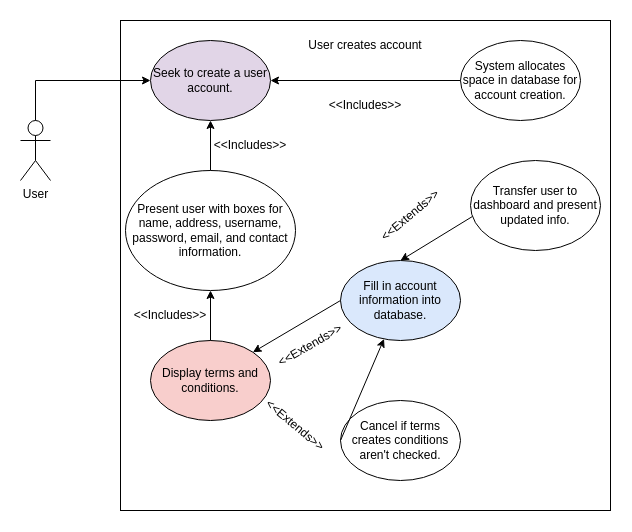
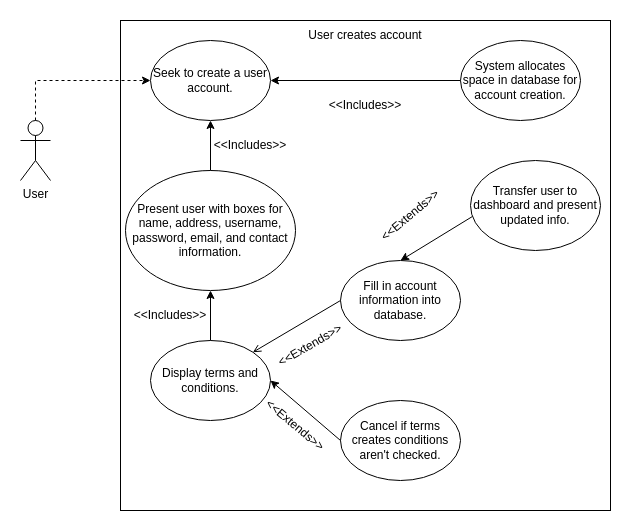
(366, 46) -> (366, 36)
(71, 81) -> (71, 81)
(211, 81) -> (211, 81)
(401, 301) -> (401, 301)
(260, 348) -> (258, 349)
(211, 381) -> (211, 381)
(361, 393) -> (308, 413)
